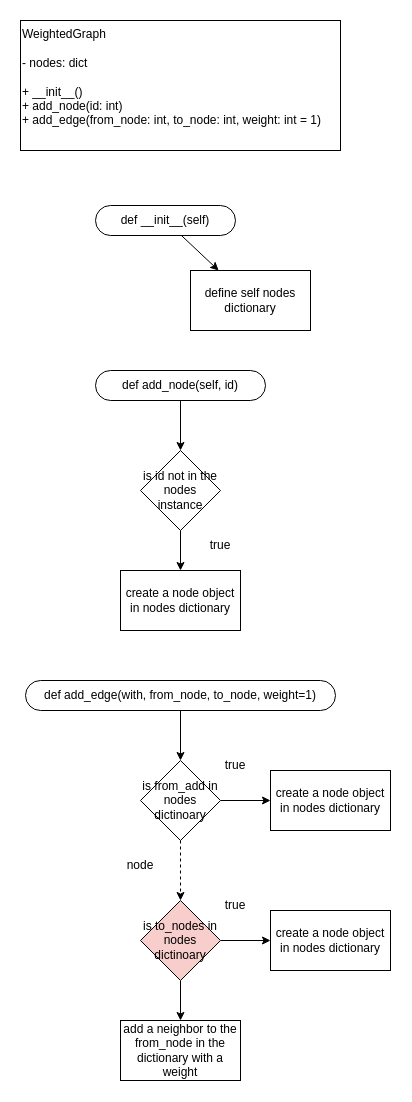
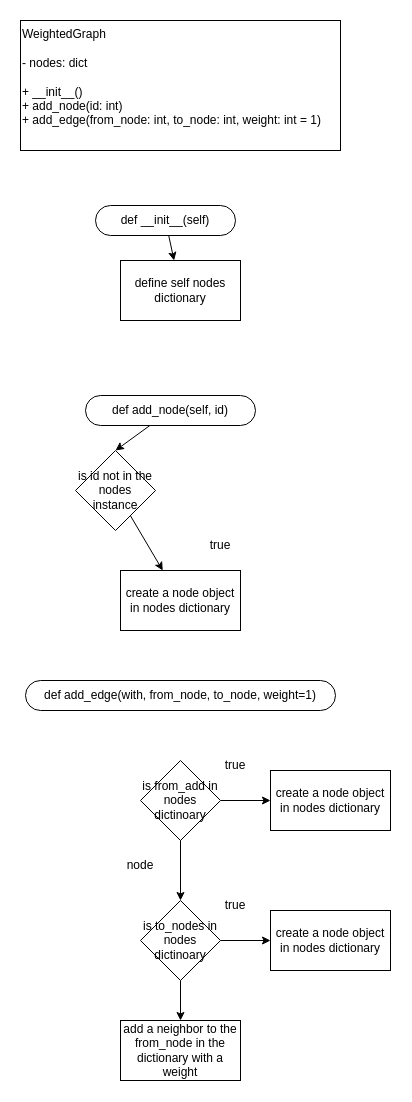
(251, 301) -> (181, 291)
(181, 386) -> (171, 411)
(181, 491) -> (116, 491)
(181, 732) -> none
(181, 868) -> (181, 868)
(181, 941) -> (181, 941)
